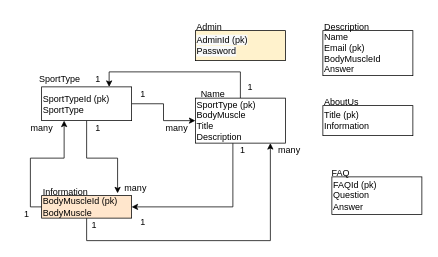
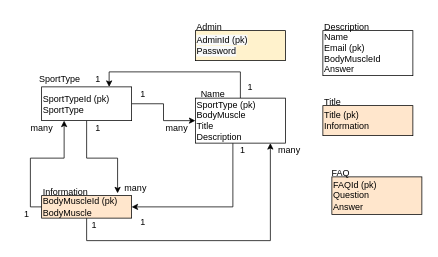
(342, 102) -> (335, 102)
(368, 120) -> (368, 120)
(377, 195) -> (377, 195)
